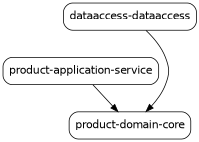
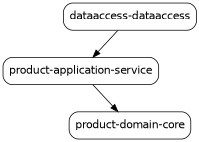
(168, 67) -> (108, 41)
